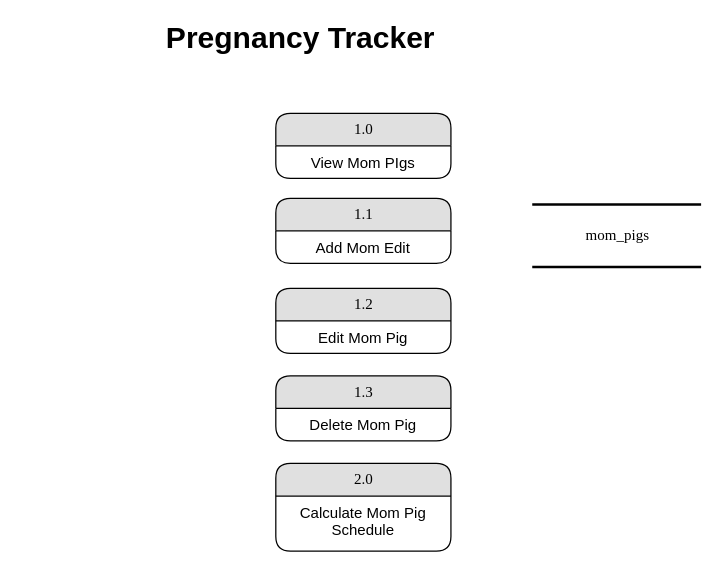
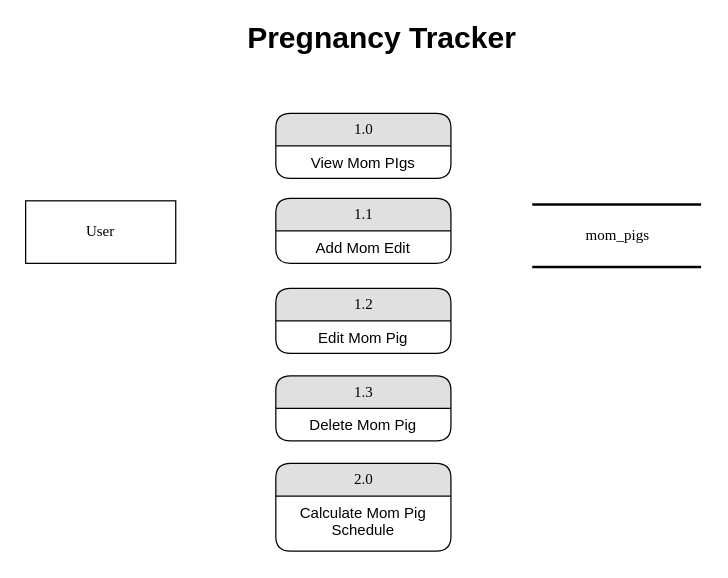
(301, 38) -> (382, 38)
none -> (101, 232)
